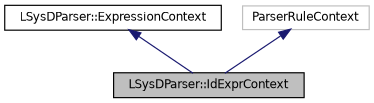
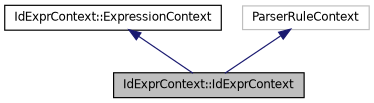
(113, 18) -> (113, 18)
(209, 85) -> (209, 85)
